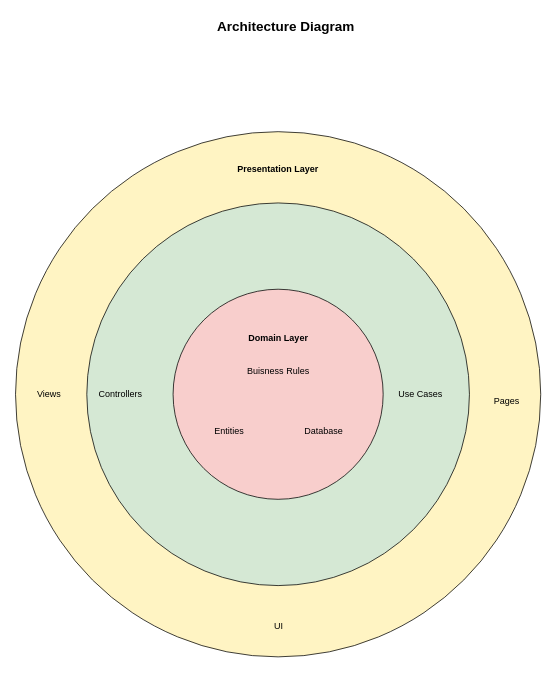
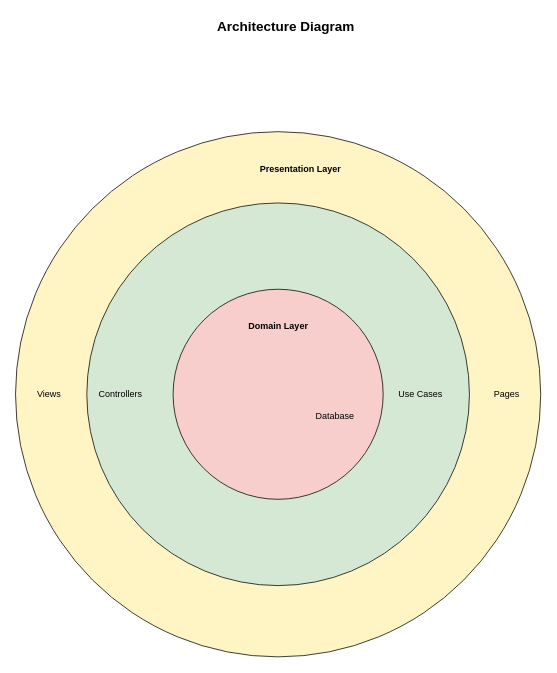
(278, 169) -> (300, 169)
(278, 338) -> (278, 327)
(278, 372) -> none
(507, 402) -> (507, 394)
(229, 432) -> none
(324, 432) -> (335, 417)
(279, 627) -> none
